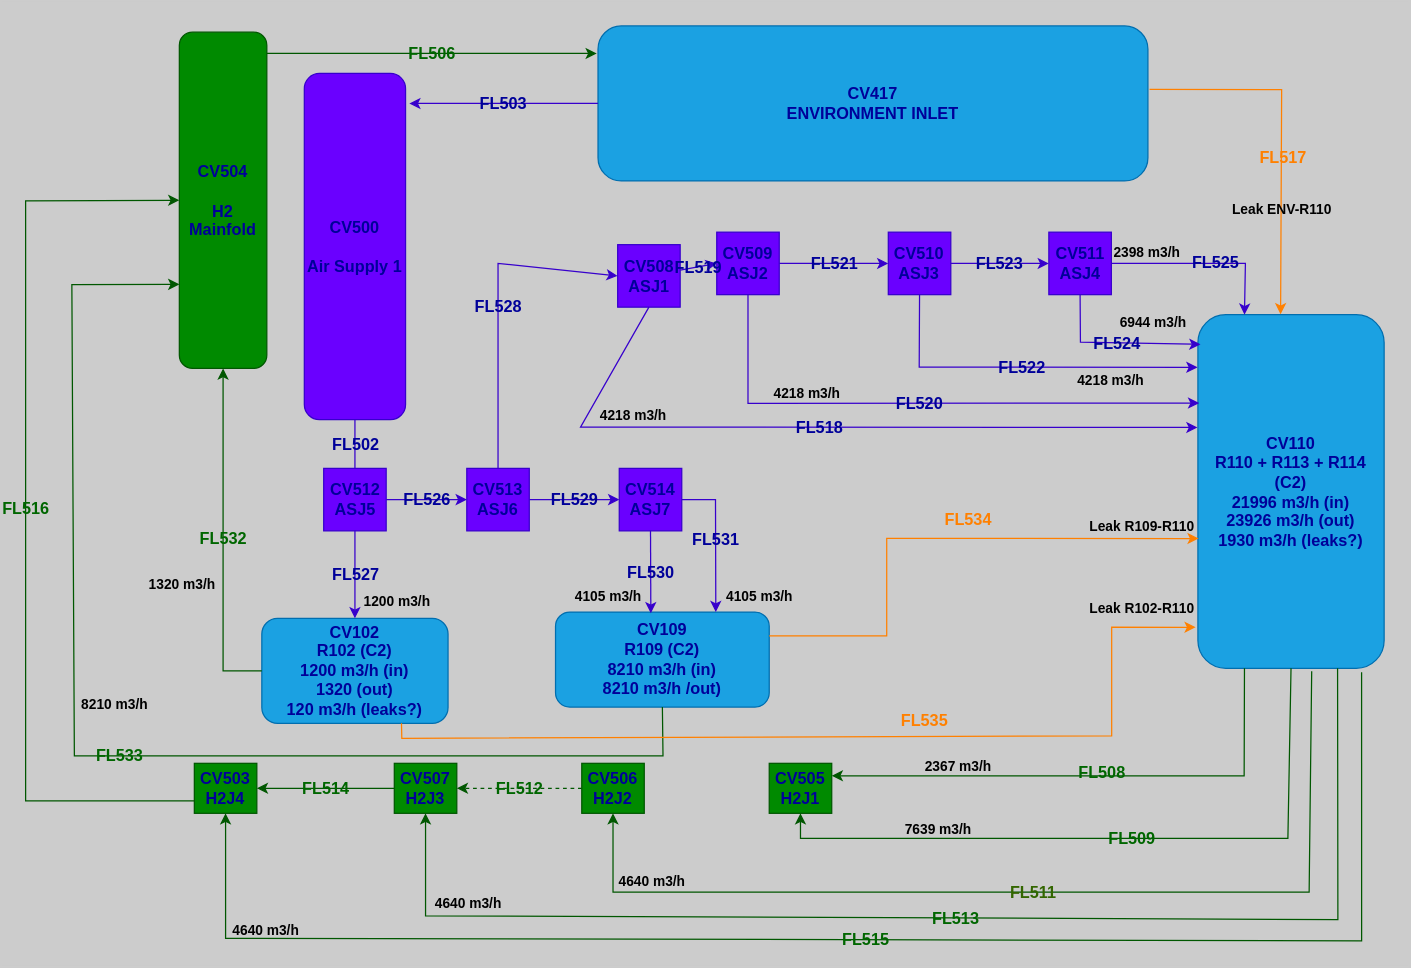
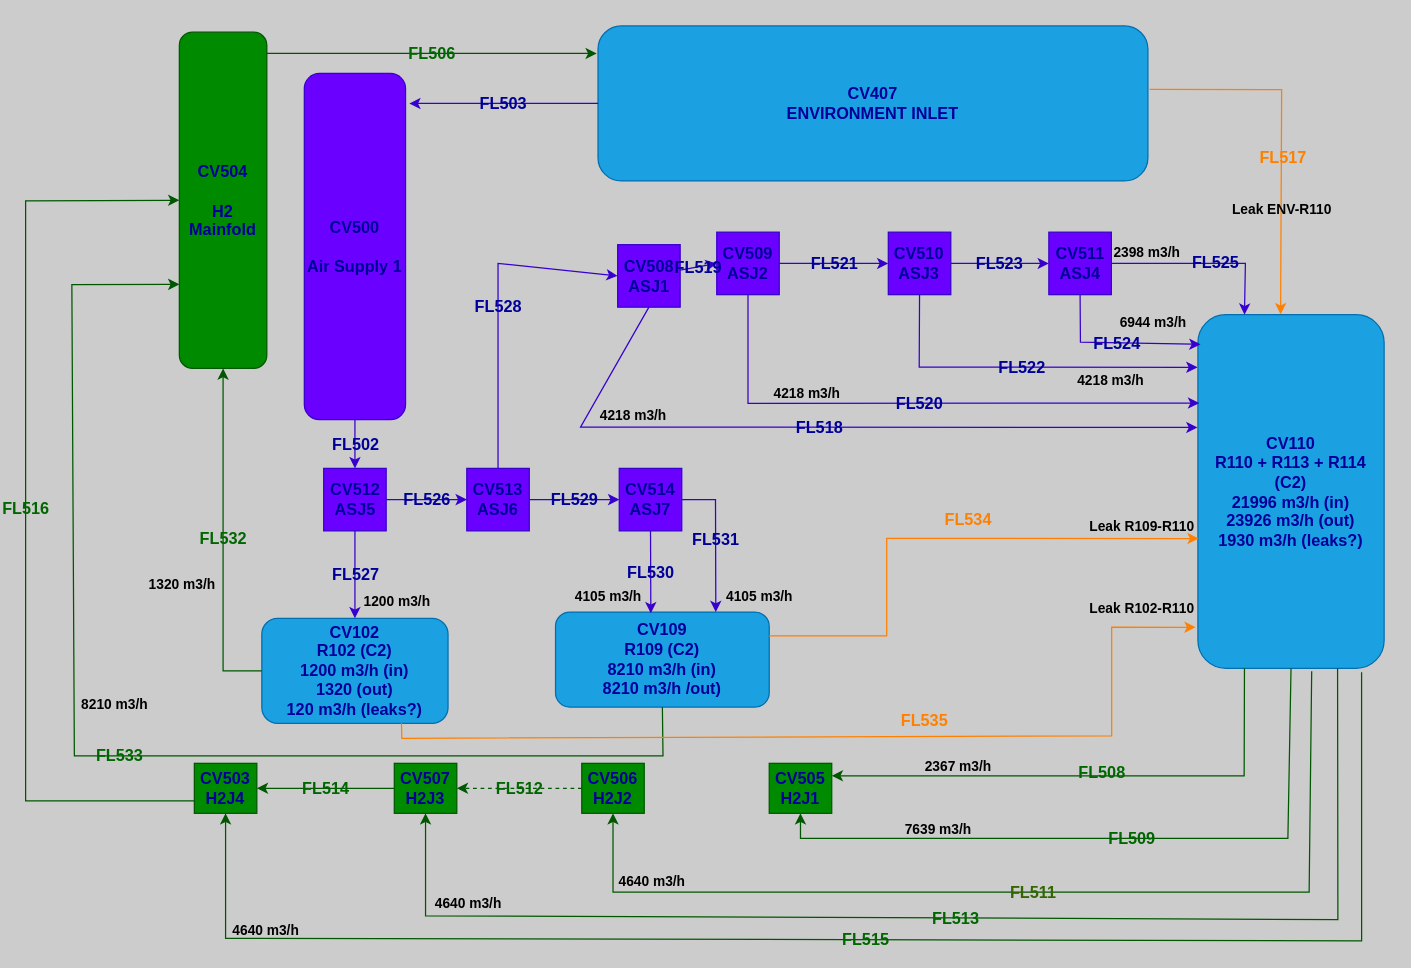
(873, 103) -> (873, 103)
(355, 461) -> (355, 458)
